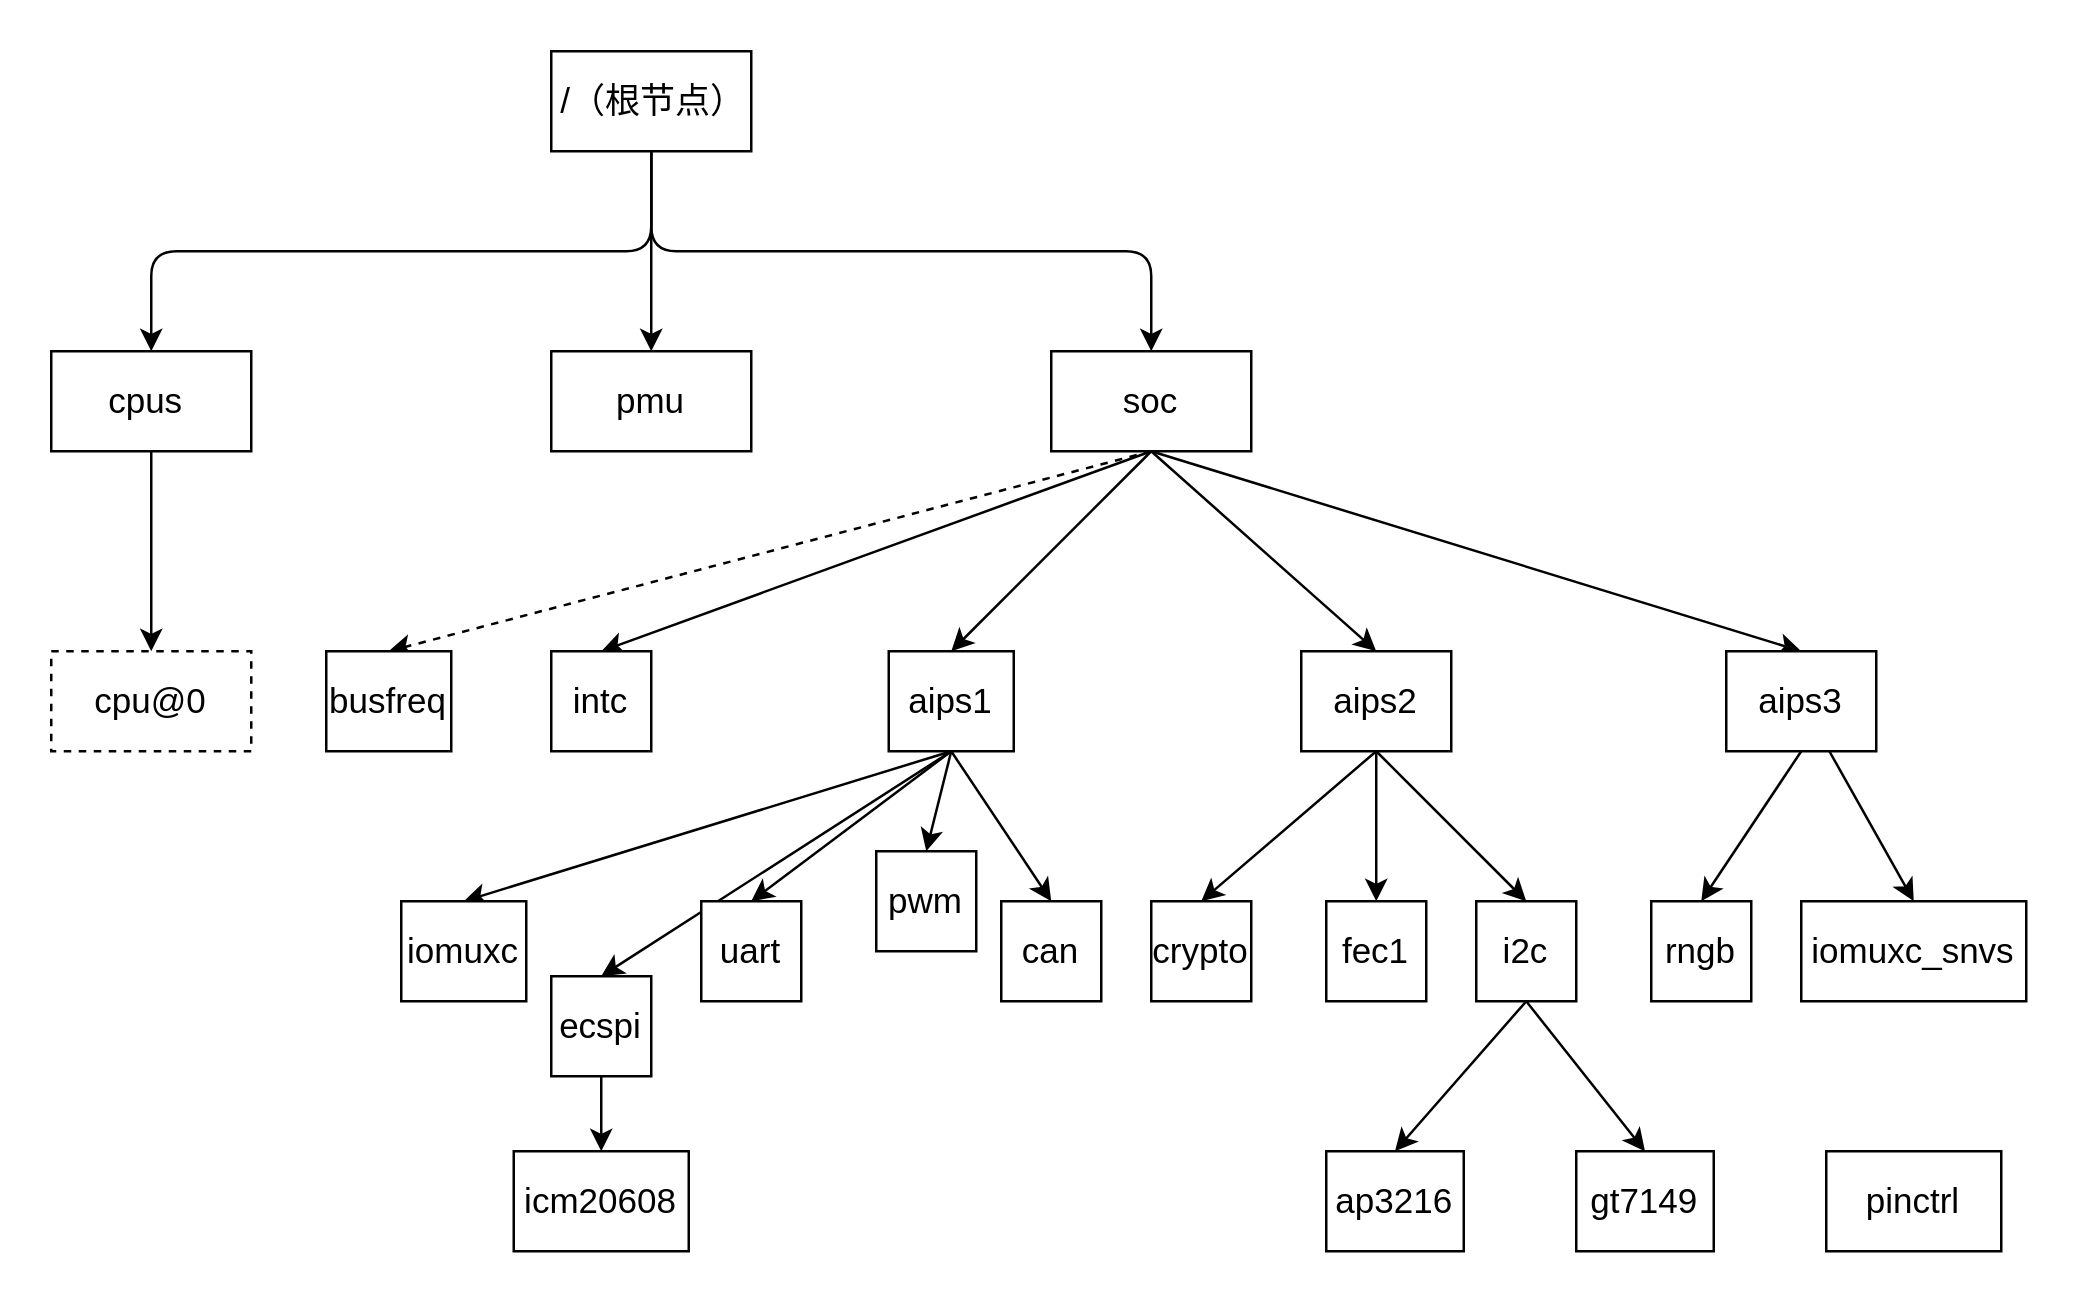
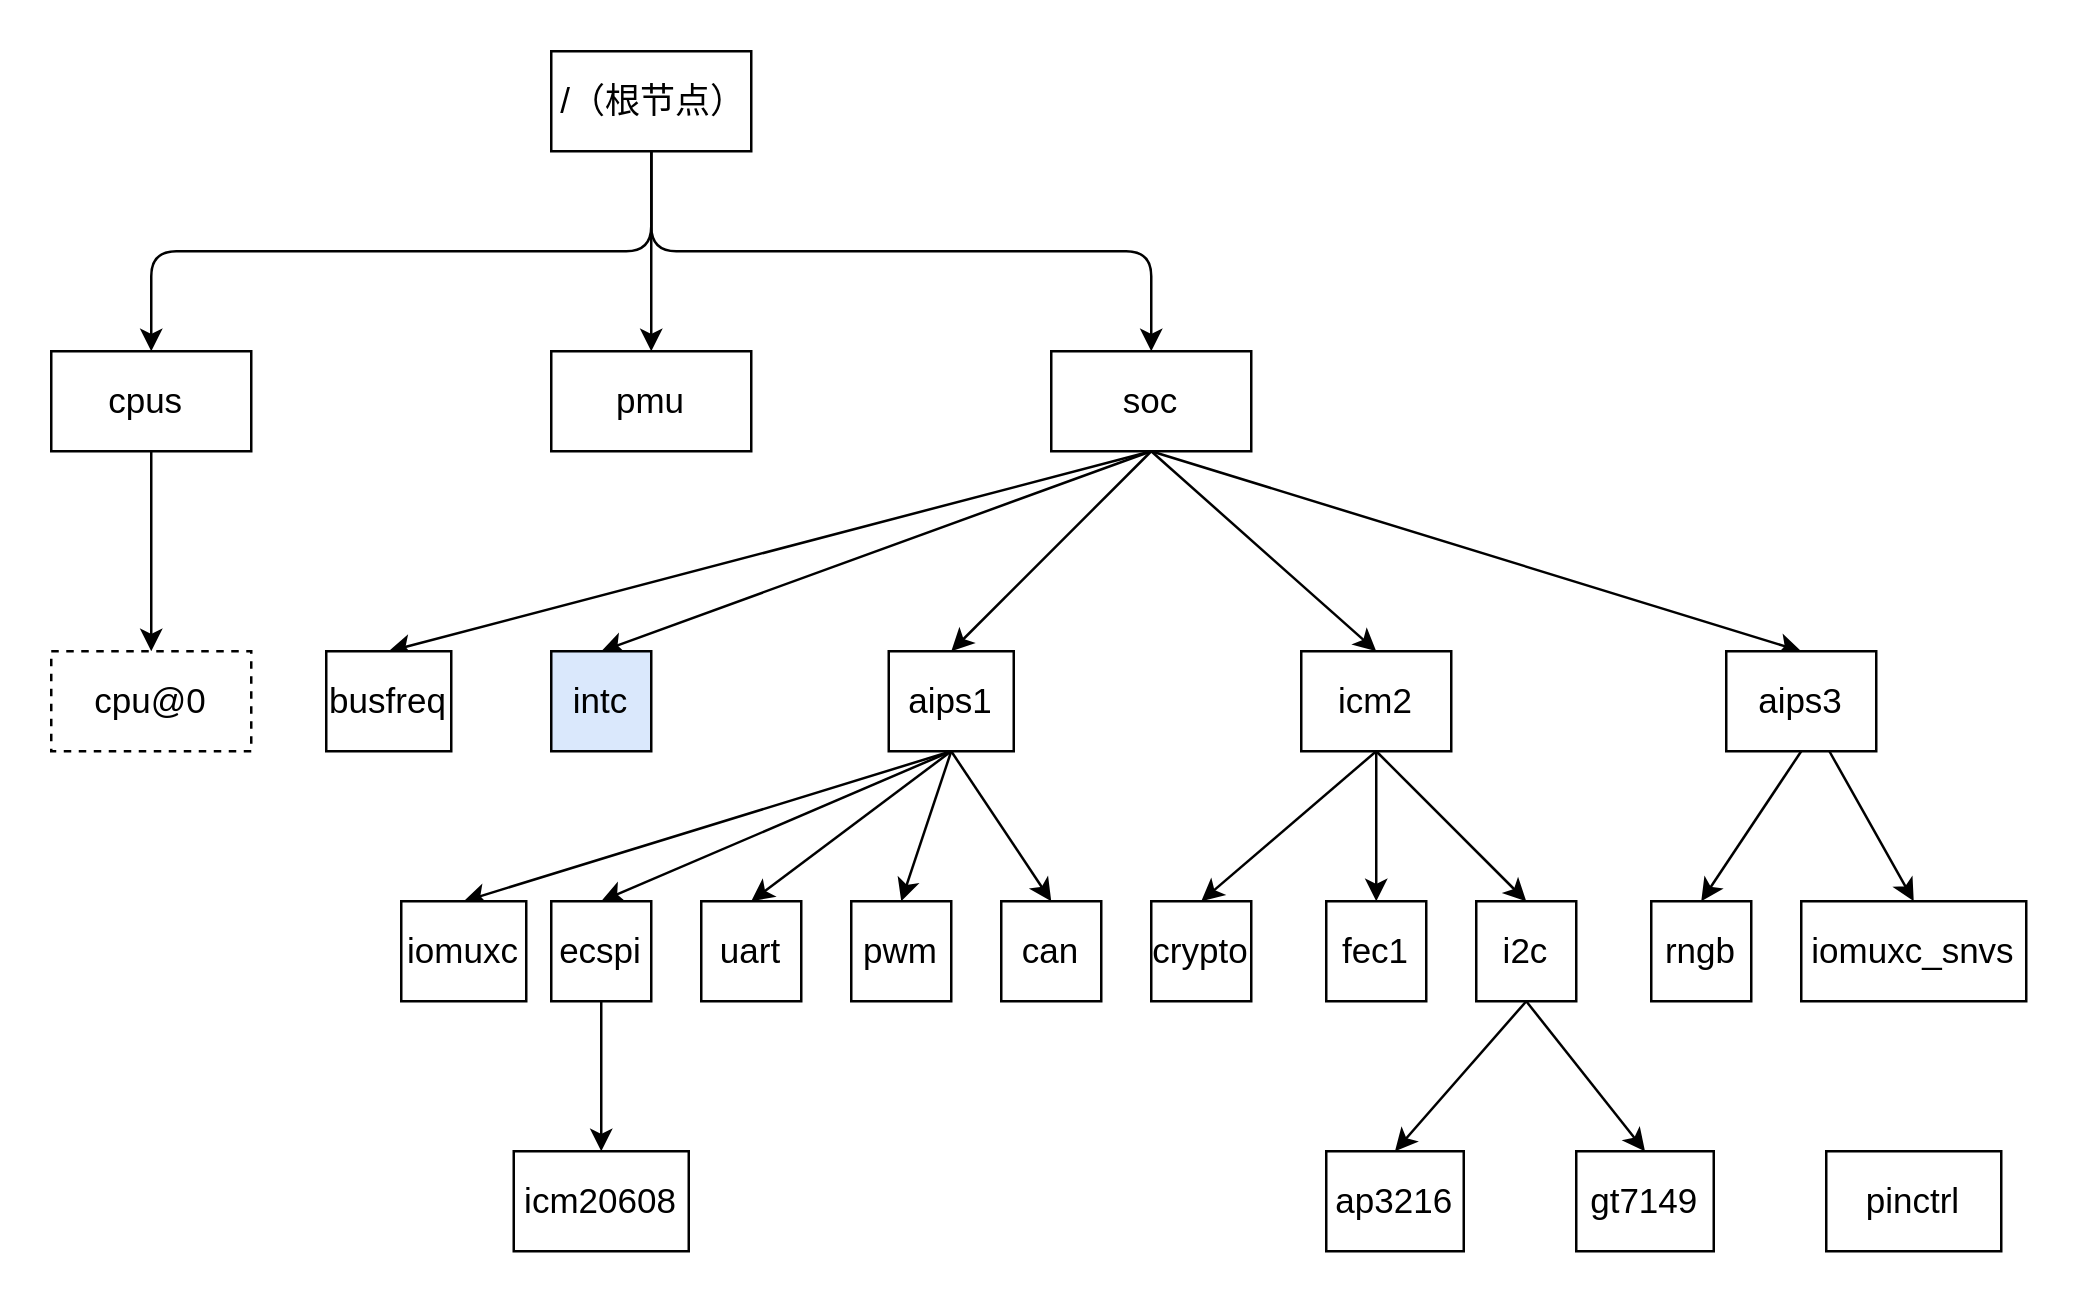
(757, 555) -> (757, 555)
(601, 701) -> (601, 701)
(1376, 701) -> (1376, 701)
(926, 901) -> (901, 951)
(601, 1026) -> (601, 951)
